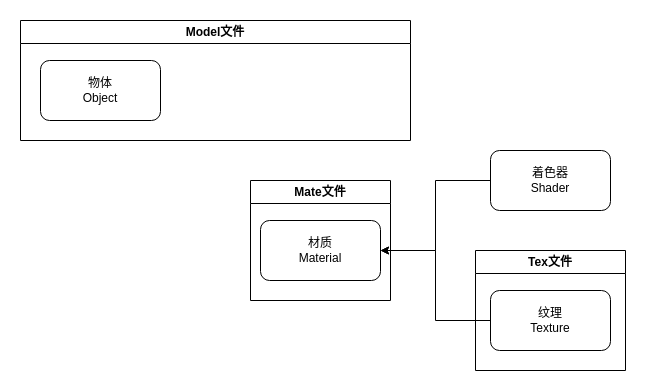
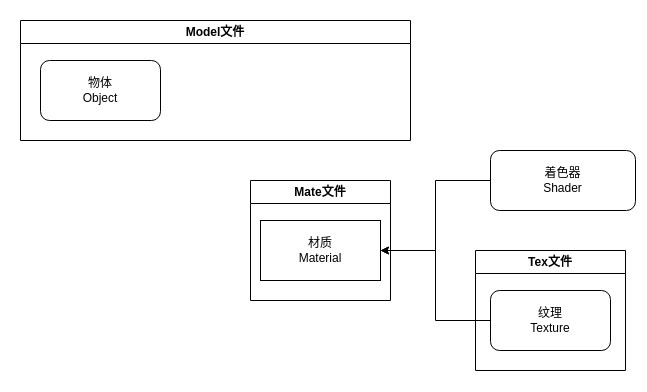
(551, 181) -> (563, 181)
(321, 251) -> (321, 251)
